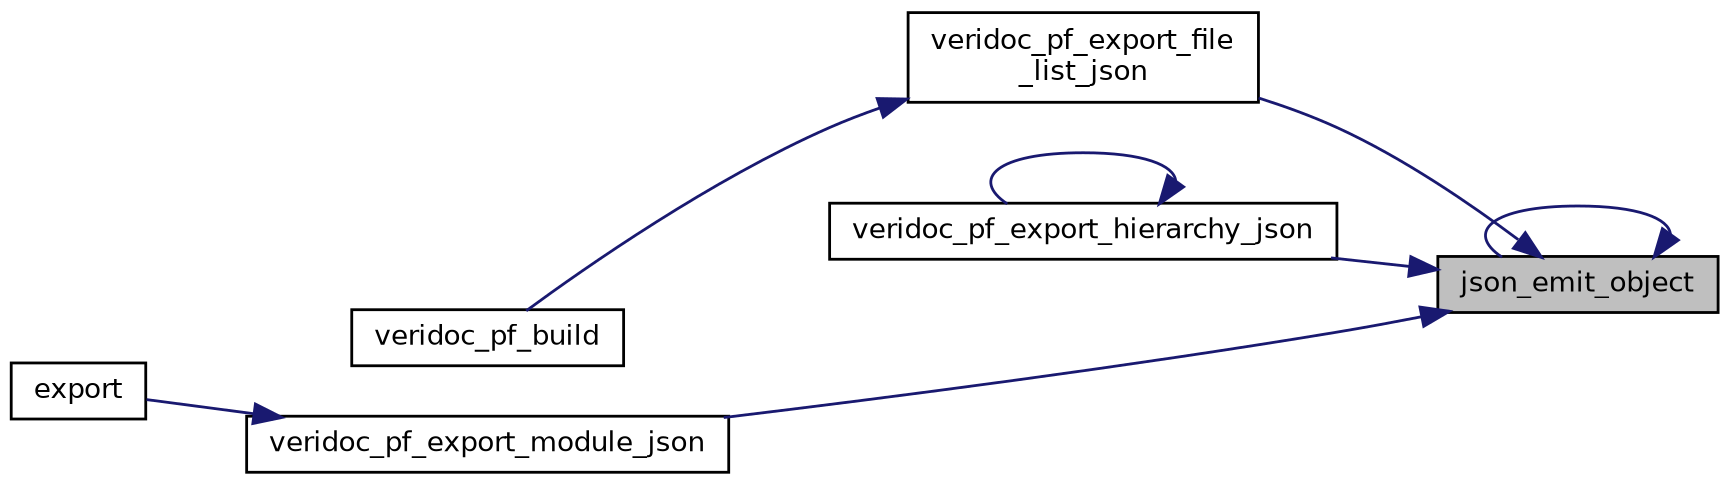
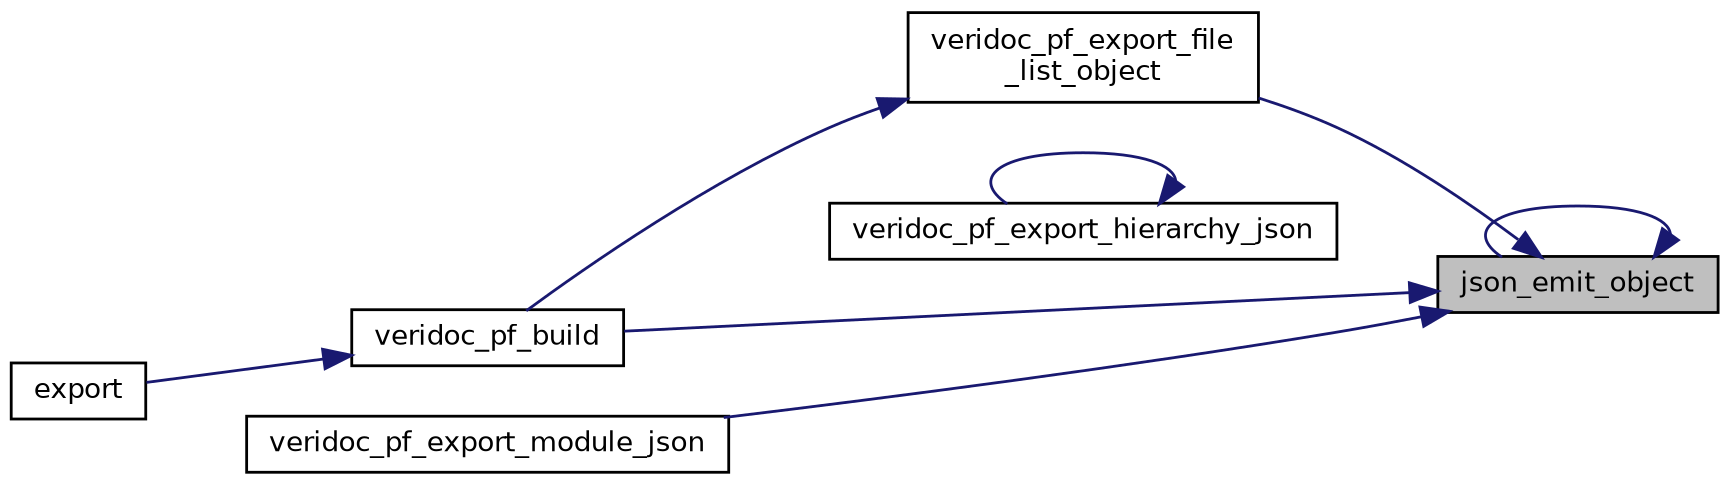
(1083, 57) -> (1083, 57)
(1370, 262) -> (1017, 312)
(200, 407) -> (235, 371)
